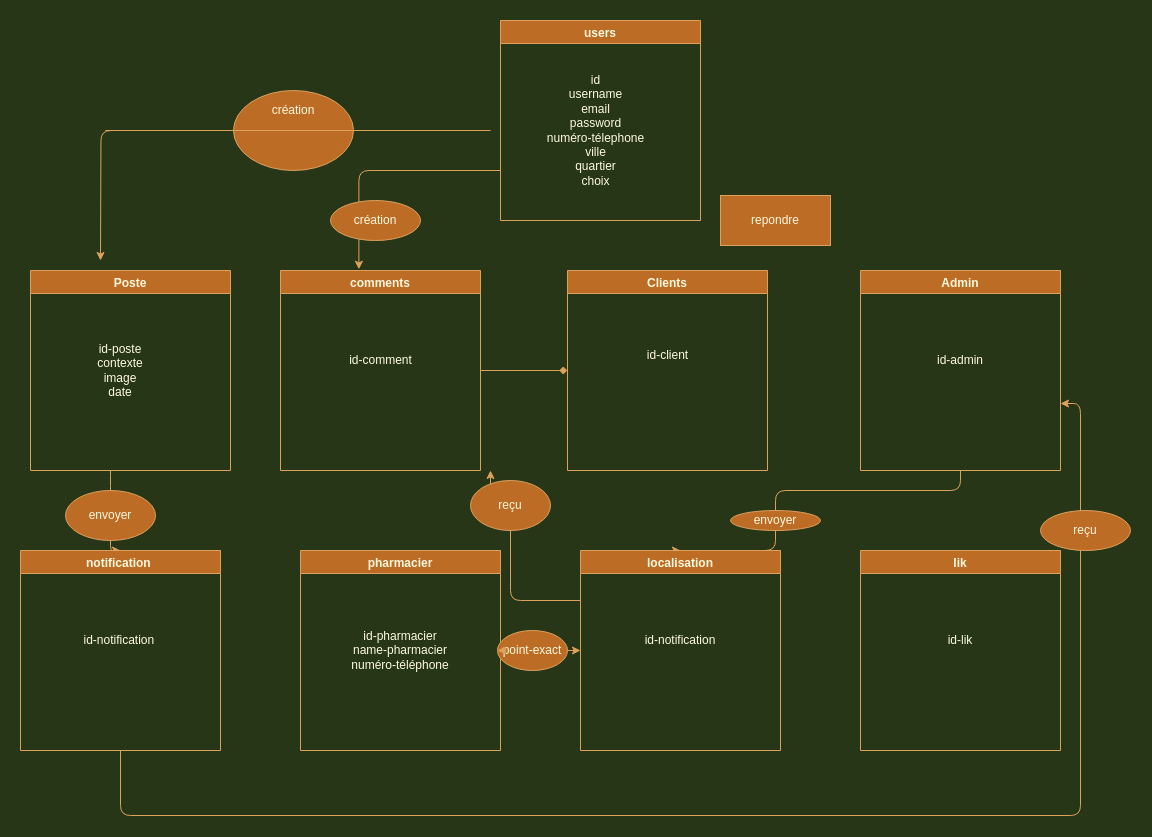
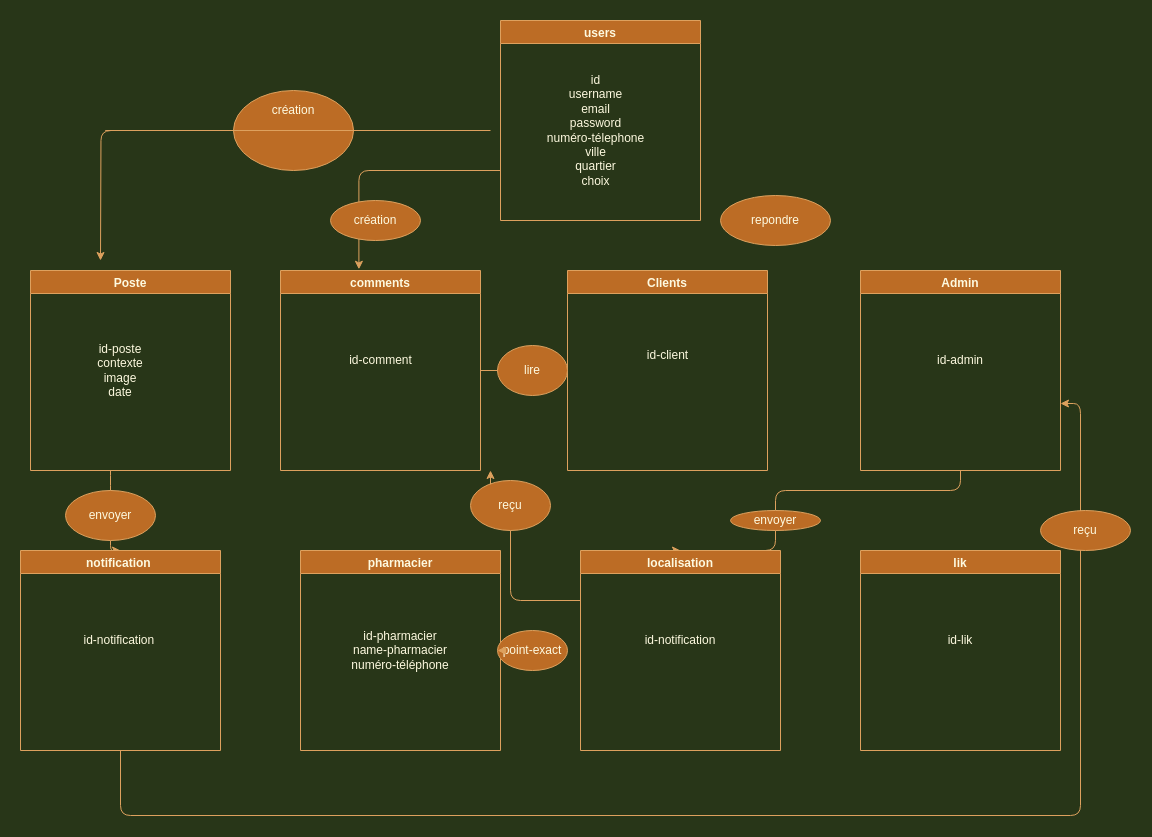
(776, 221) -> (776, 221)
none -> (533, 371)
(571, 651) -> none
